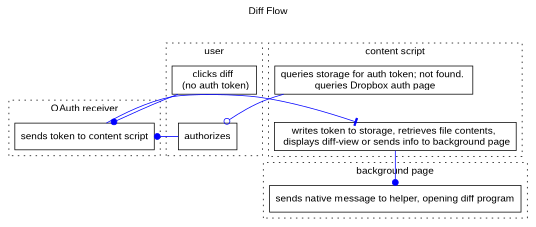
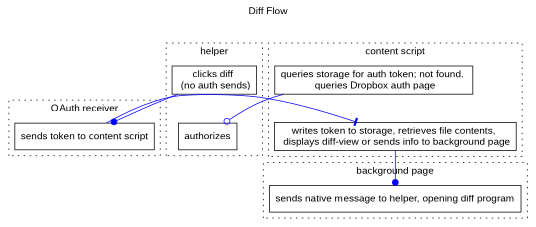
(214, 52) -> (214, 52)
(214, 85) -> (214, 85)
(171, 136) -> none
